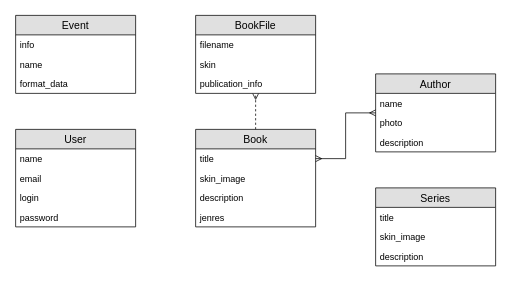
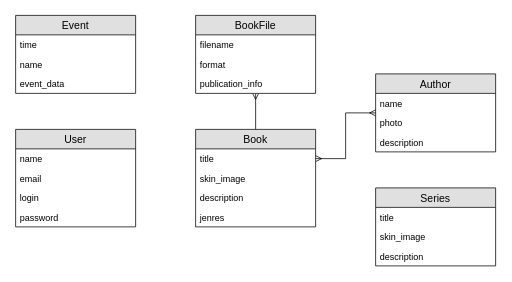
(28, 45) -> (28, 45)
(208, 65) -> (215, 65)
(47, 84) -> (45, 84)
(255, 111) -> (255, 111)
